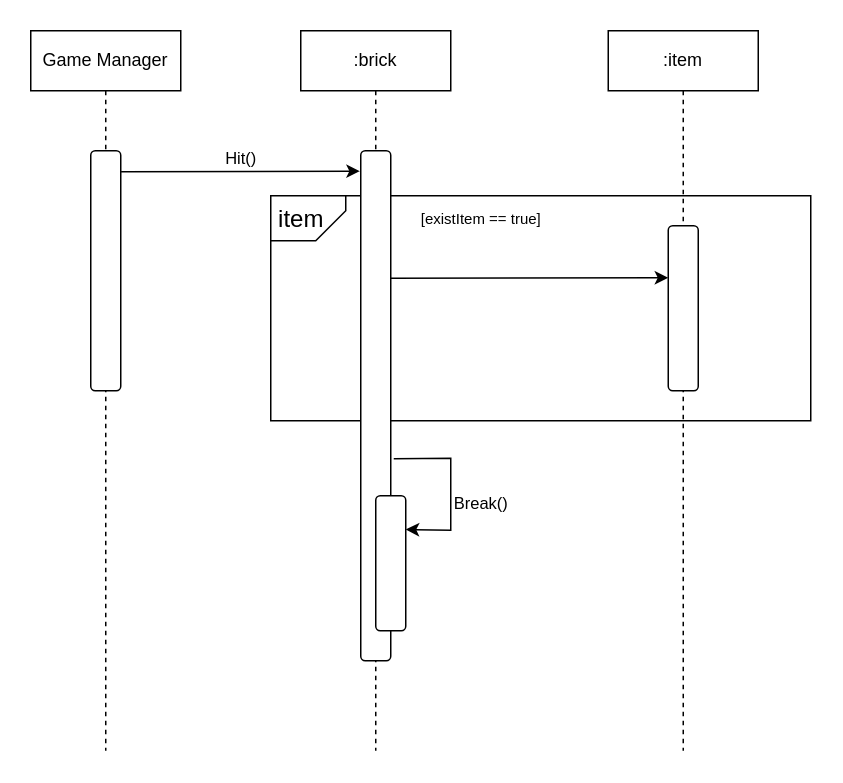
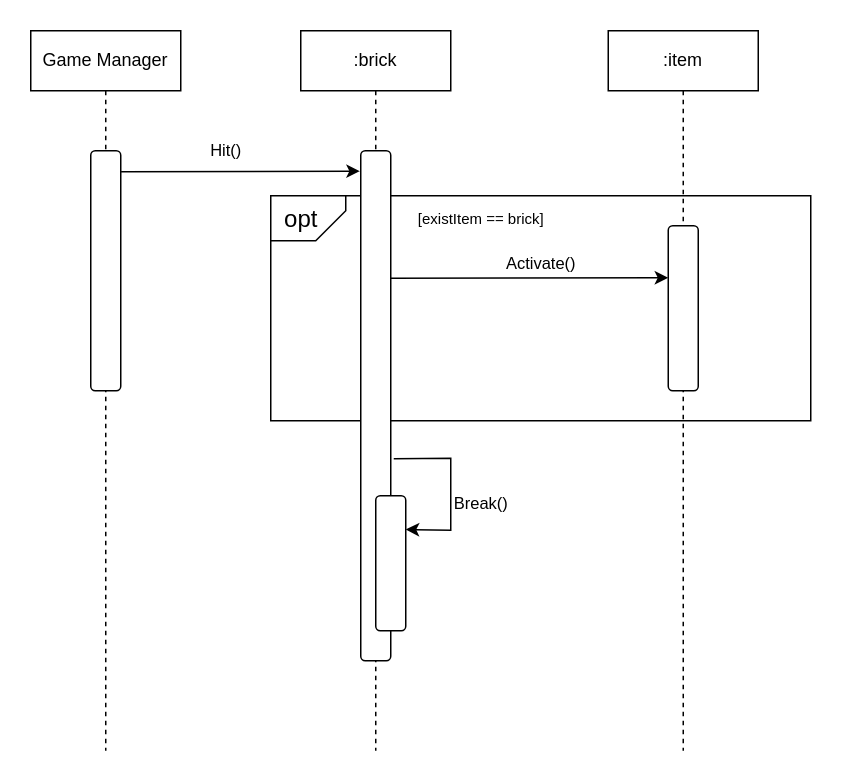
(241, 158) -> (226, 151)
(302, 218) -> (302, 218)
(482, 218) -> (482, 218)
none -> (541, 263)
